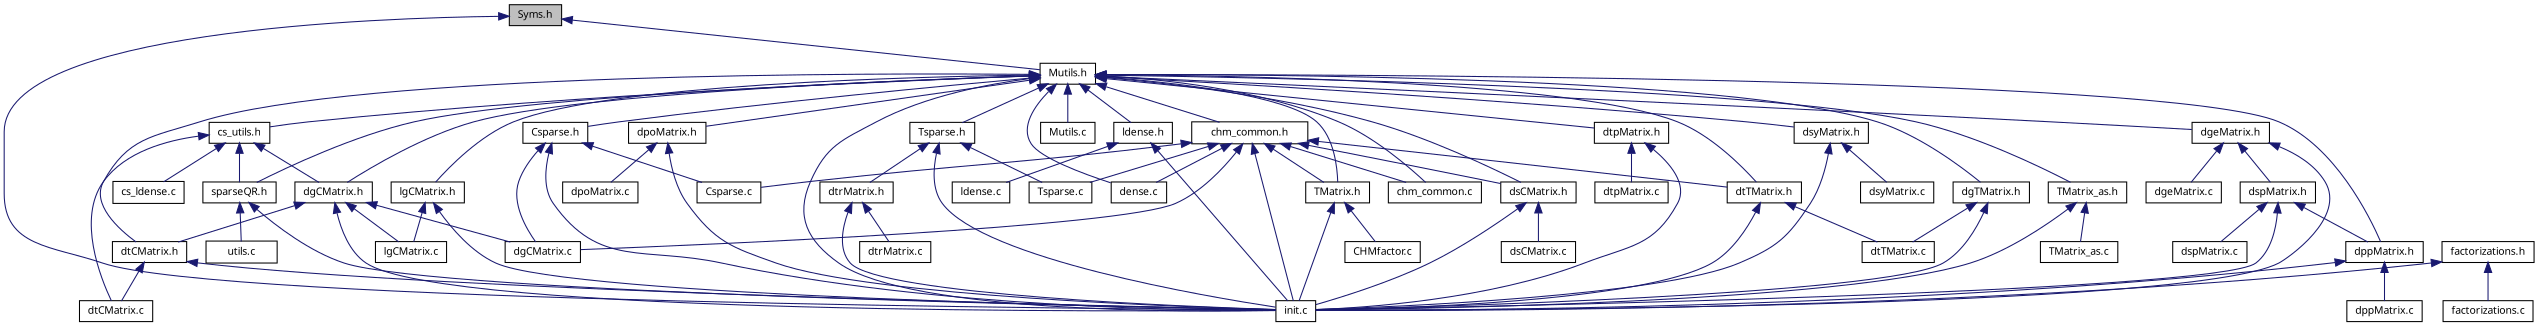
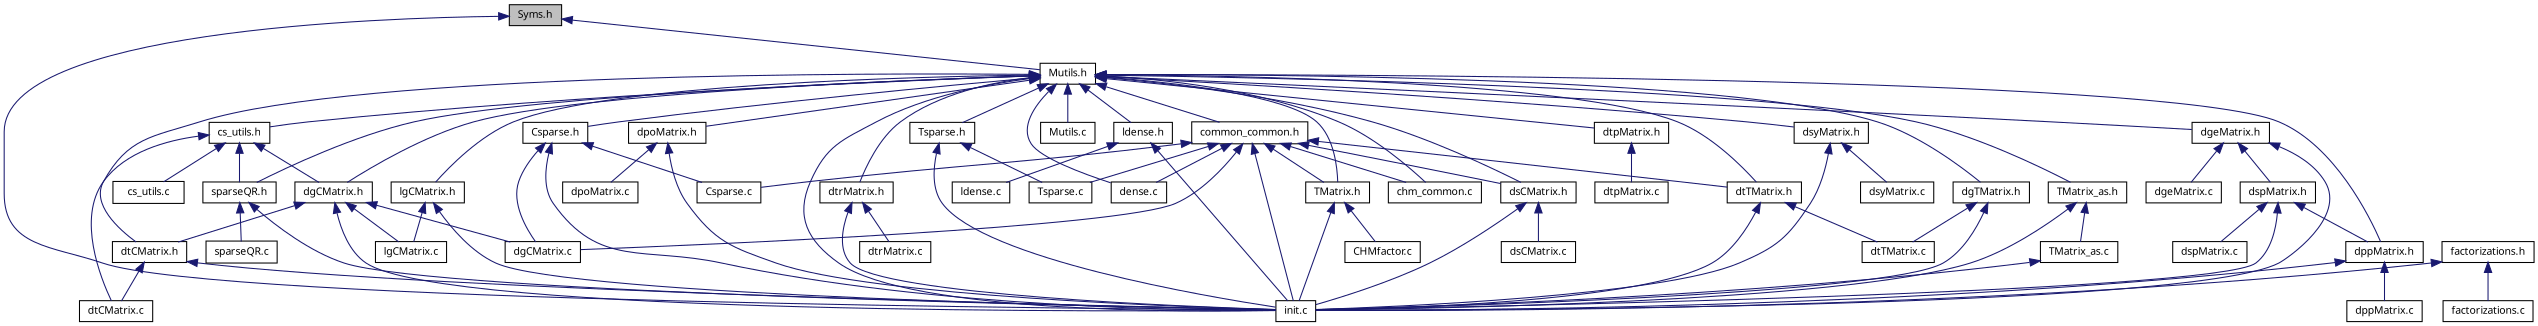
(1250, 133) -> (1250, 133)
(895, 166) -> (914, 113)
(149, 192) -> (149, 192)
(242, 252) -> (242, 252)
(1539, 278) -> (1673, 294)
